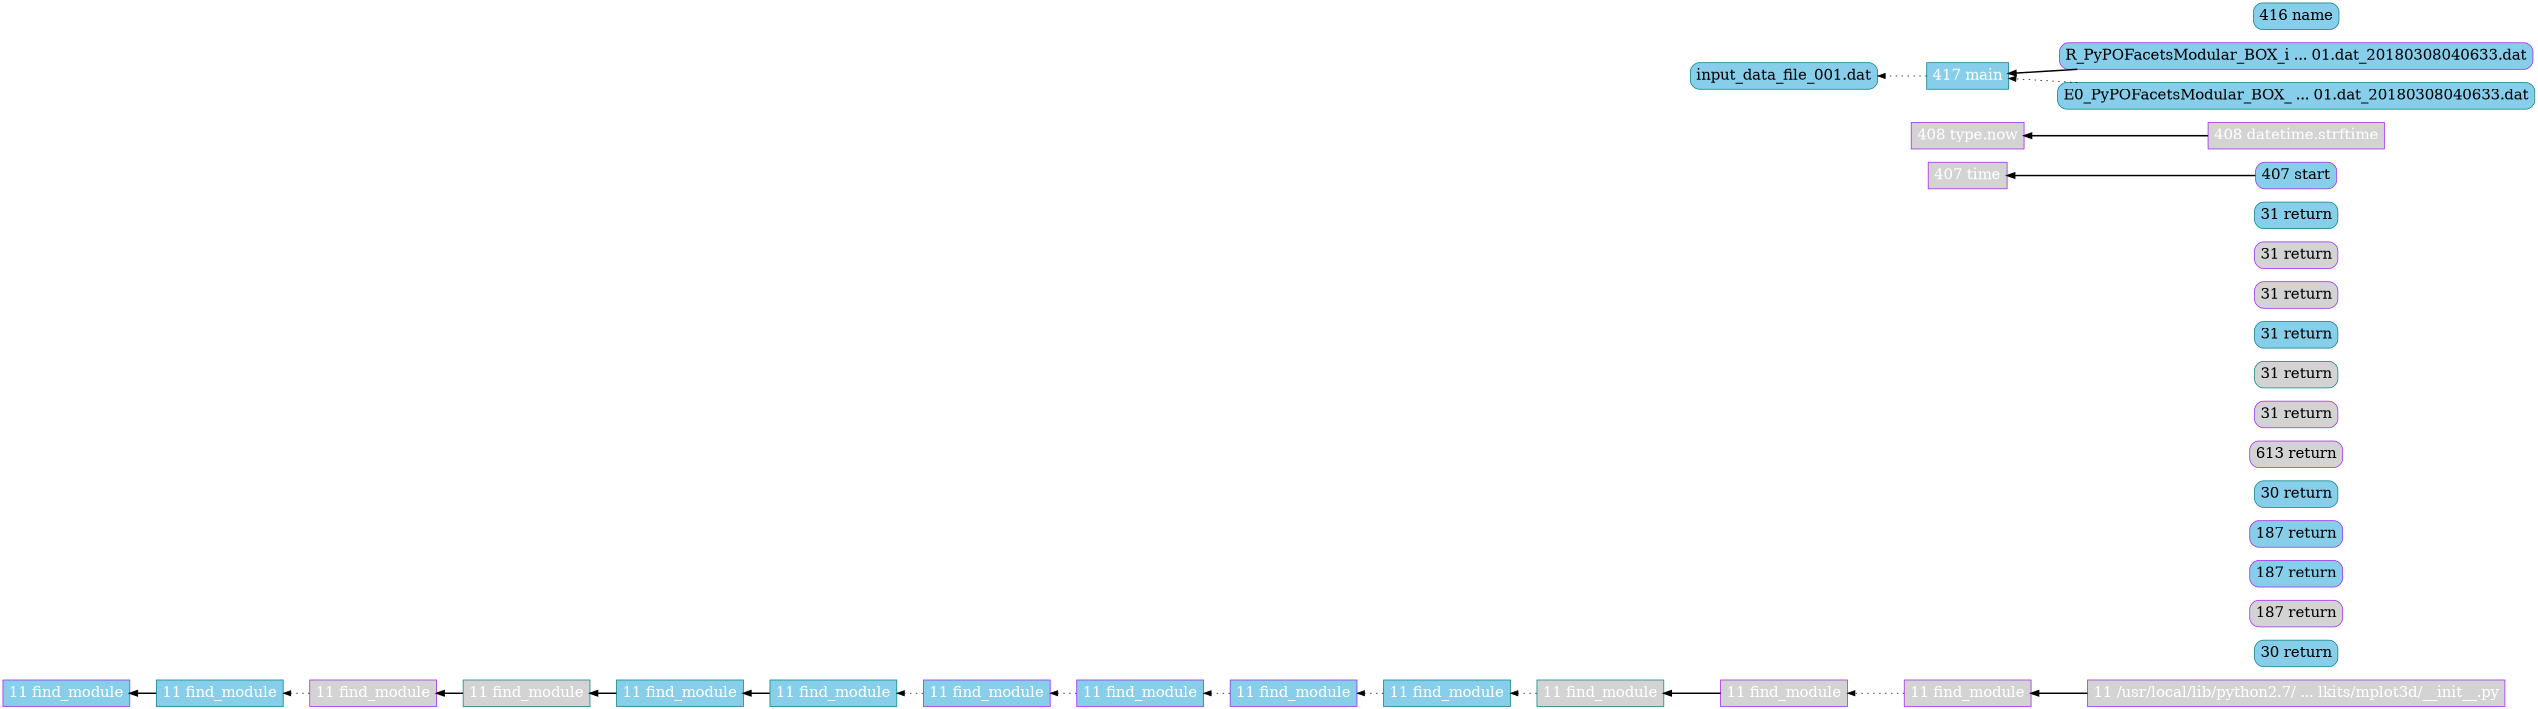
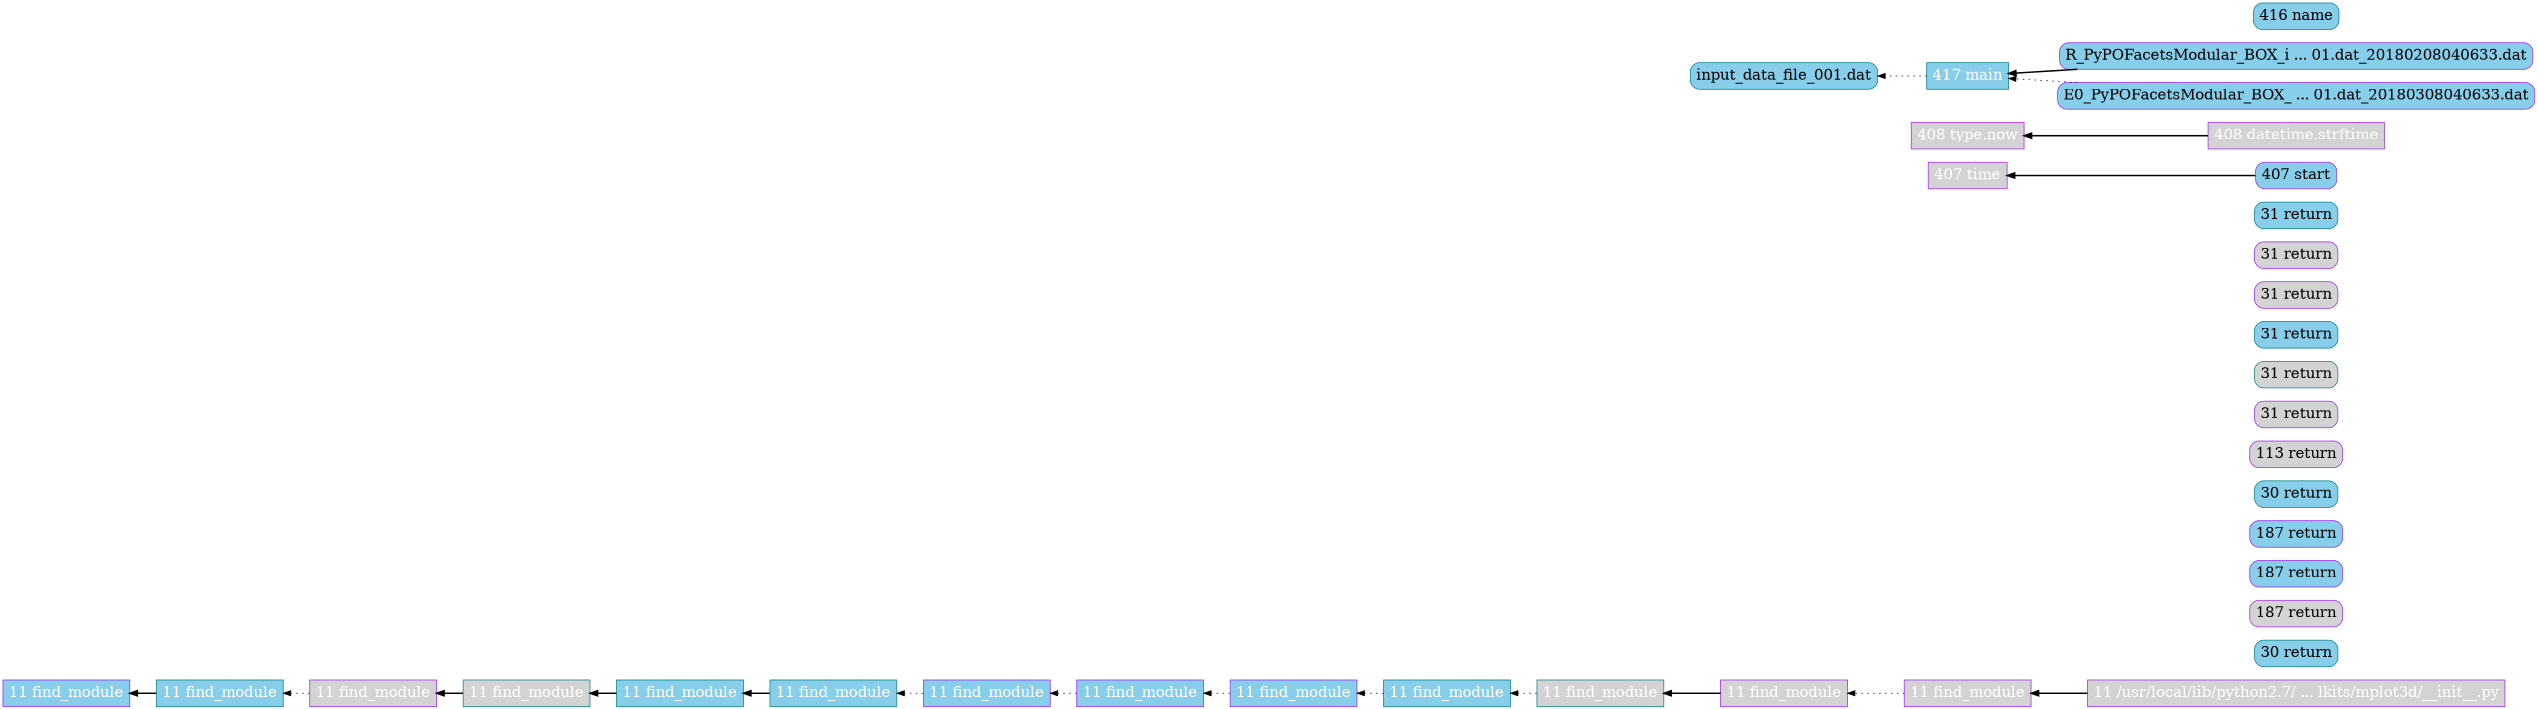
(2296, 56) -> (2296, 56)
(2296, 96) -> (2296, 96)
(2296, 454) -> (2296, 454)
